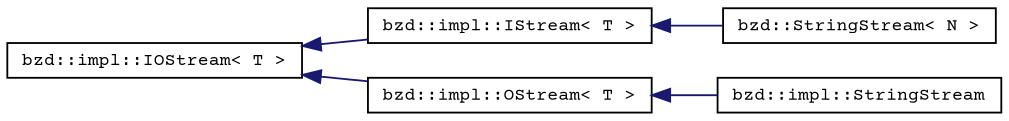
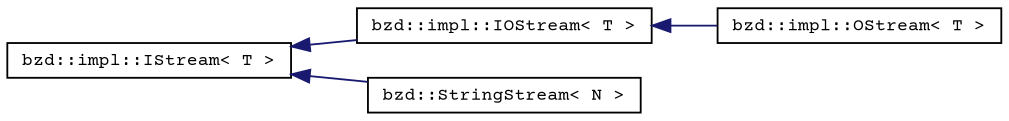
(344, 42) -> (333, 42)
(859, 95) -> none
